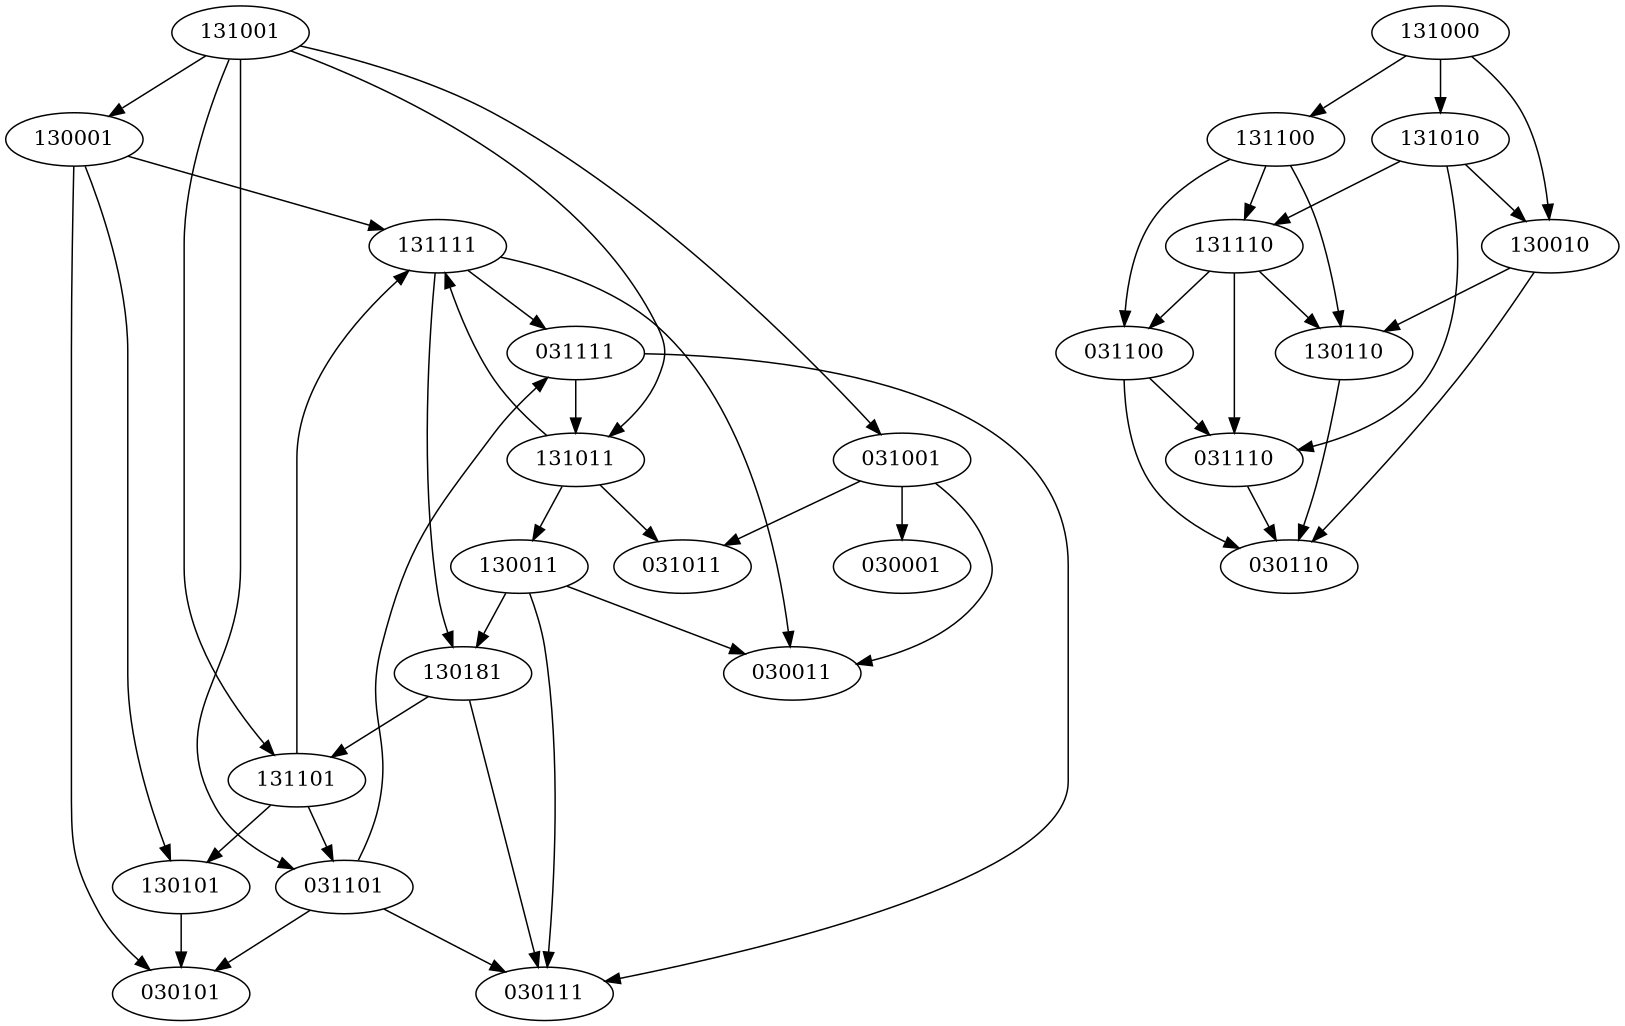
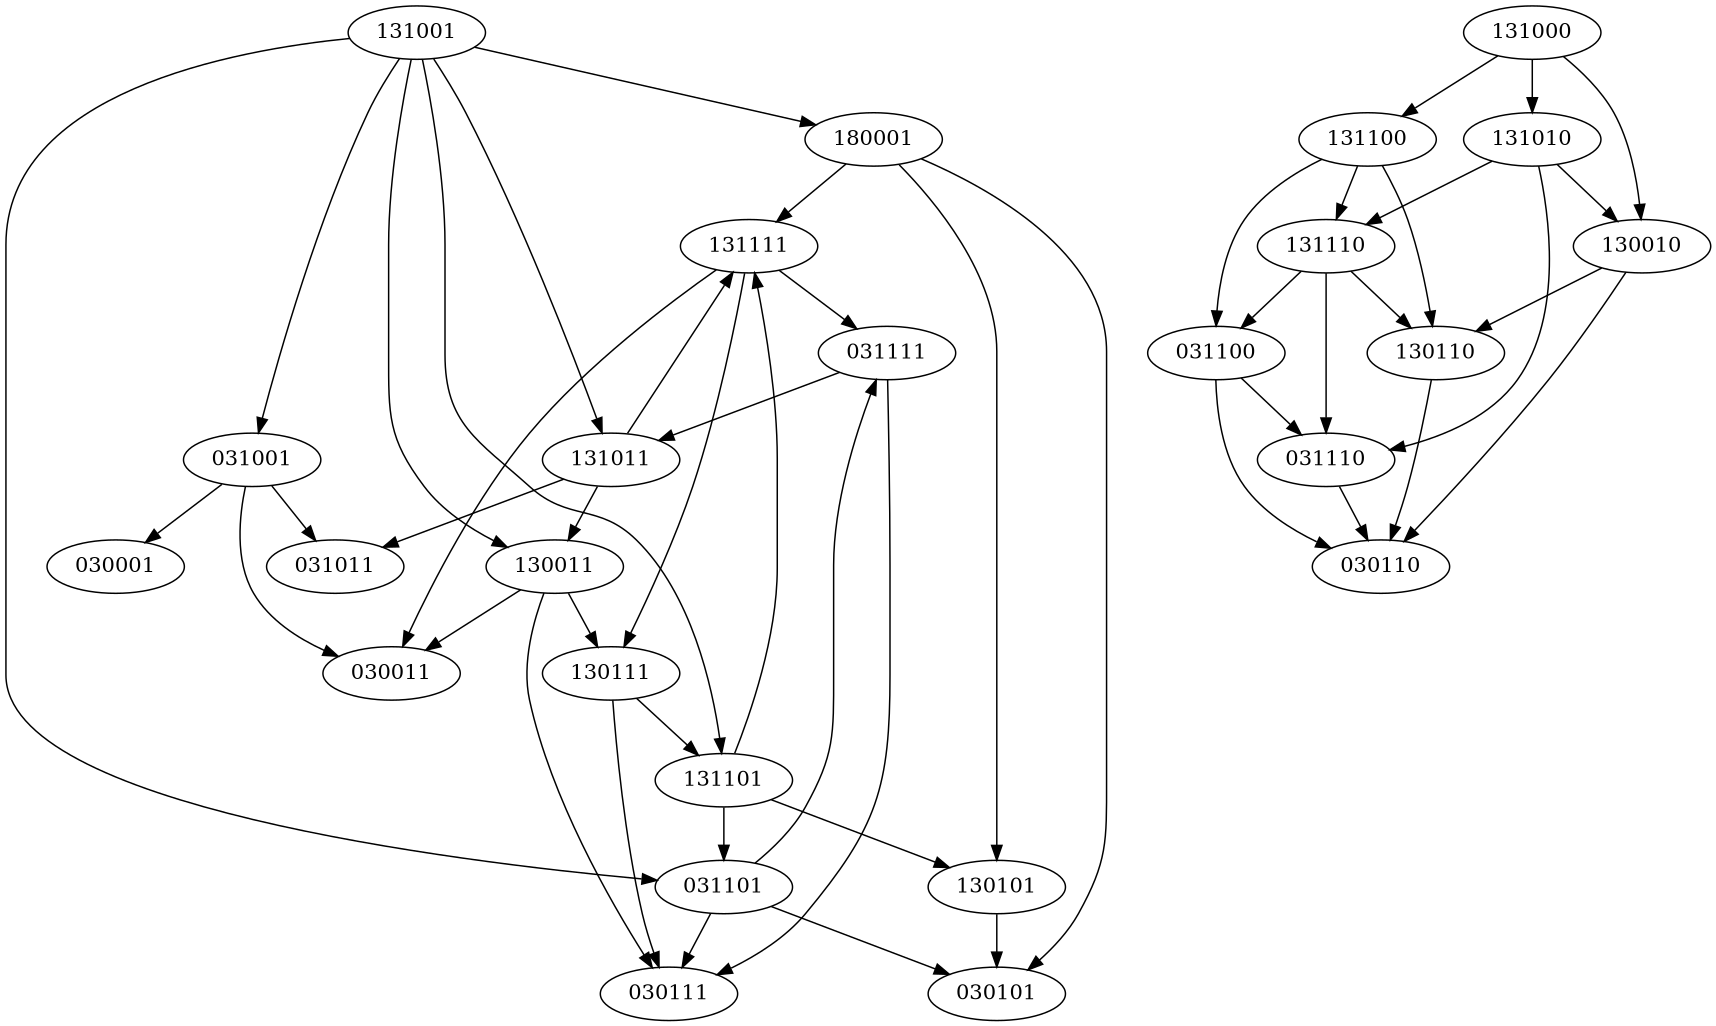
(74, 139) -> (874, 139)
none -> (389, 321)
(463, 673) -> (611, 673)
